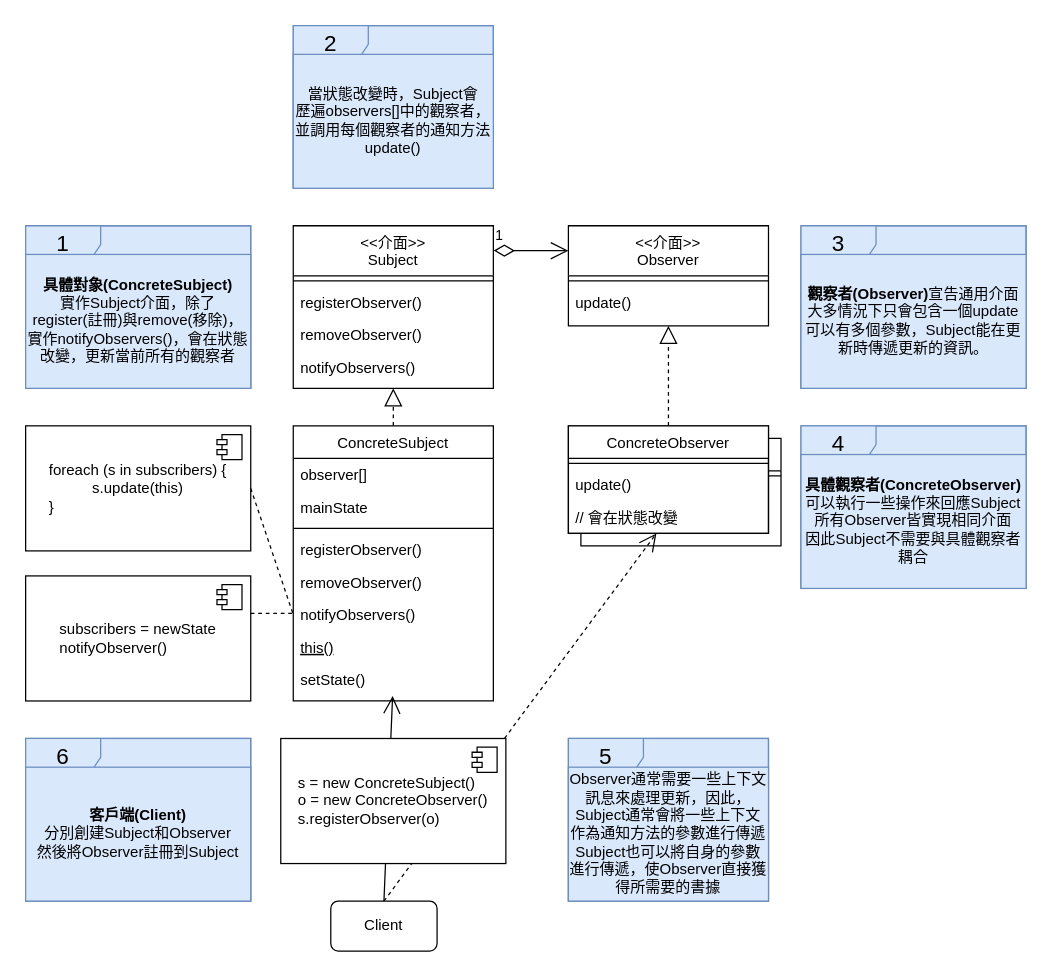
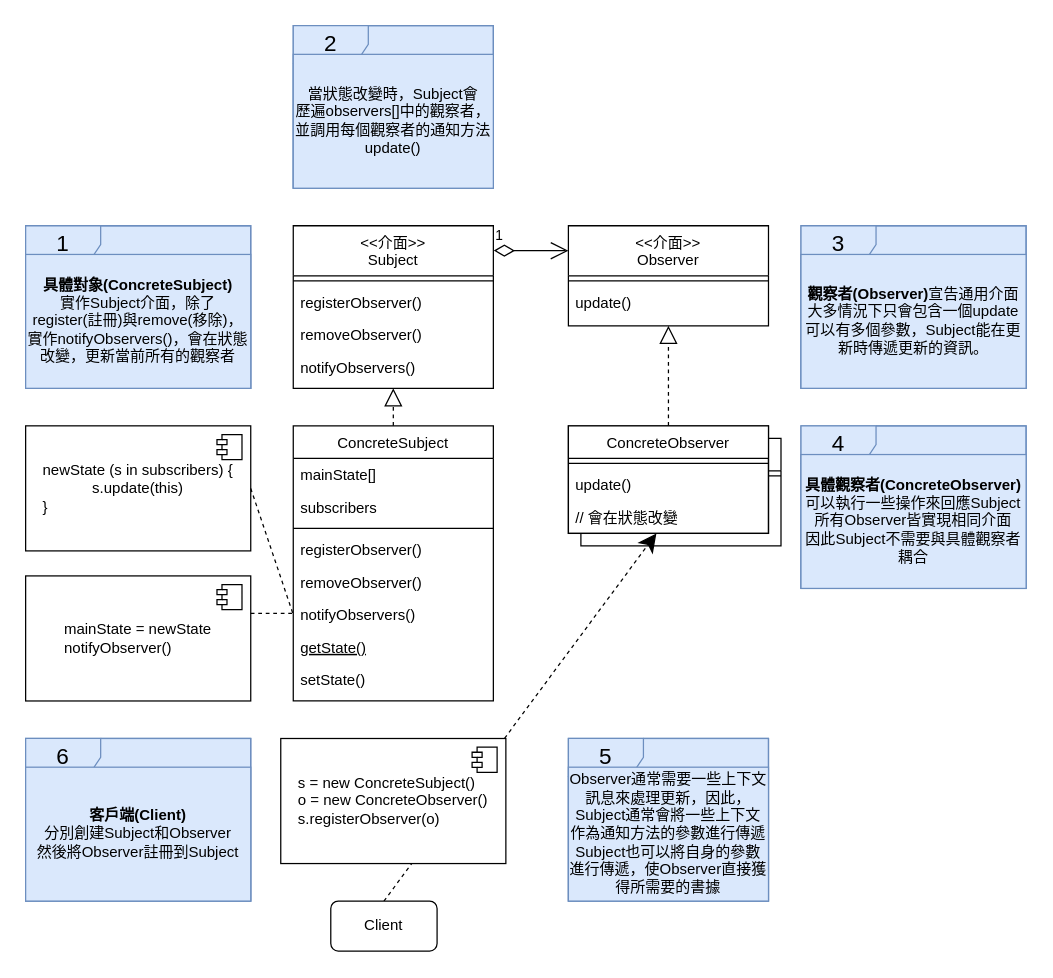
(342, 475) -> (344, 475)
(138, 488) -> (138, 488)
(336, 508) -> (344, 508)
(651, 540) -> (385, 899)
(138, 638) -> (138, 638)
(323, 648) -> (342, 648)
(391, 719) -> none
